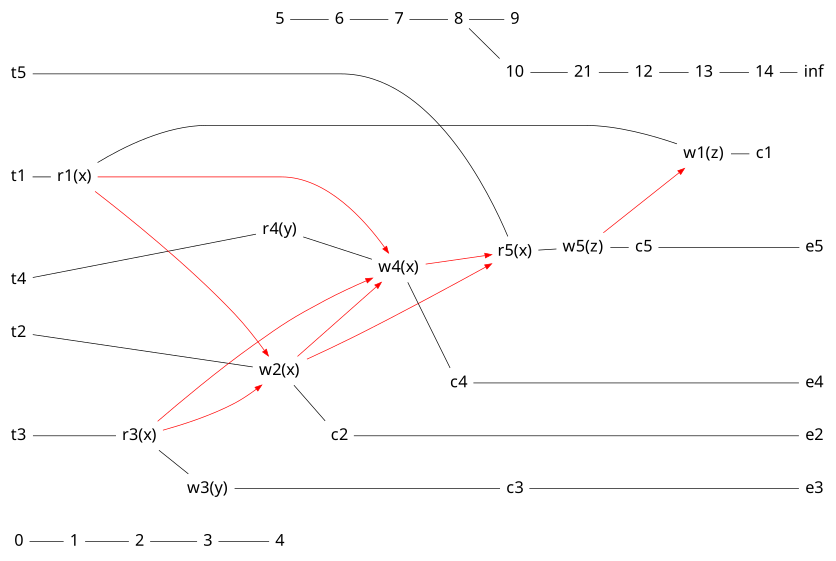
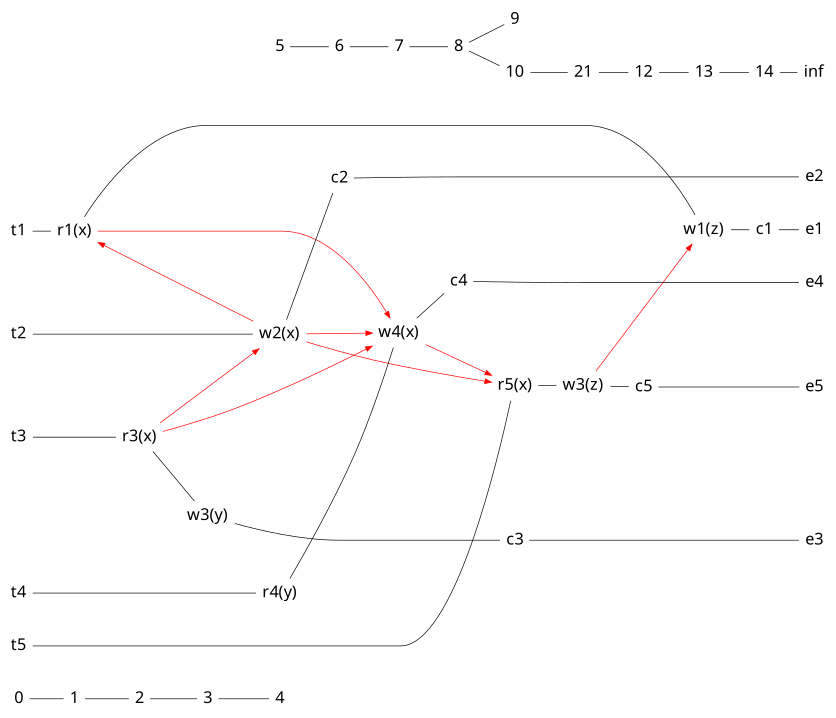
none -> (815, 230)
(584, 247) -> (584, 386)
(185, 266) -> (179, 283)
